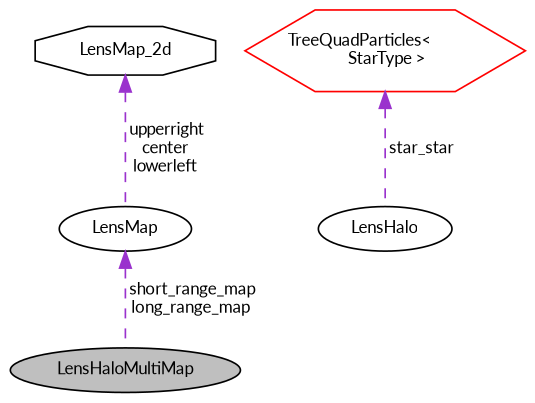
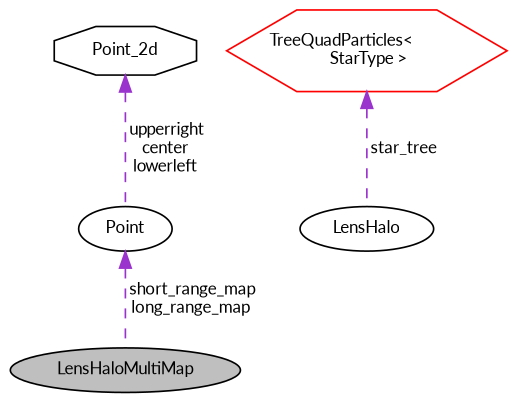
(125, 51) -> (125, 51)
(420, 149) -> (403, 149)
(125, 229) -> (125, 229)
